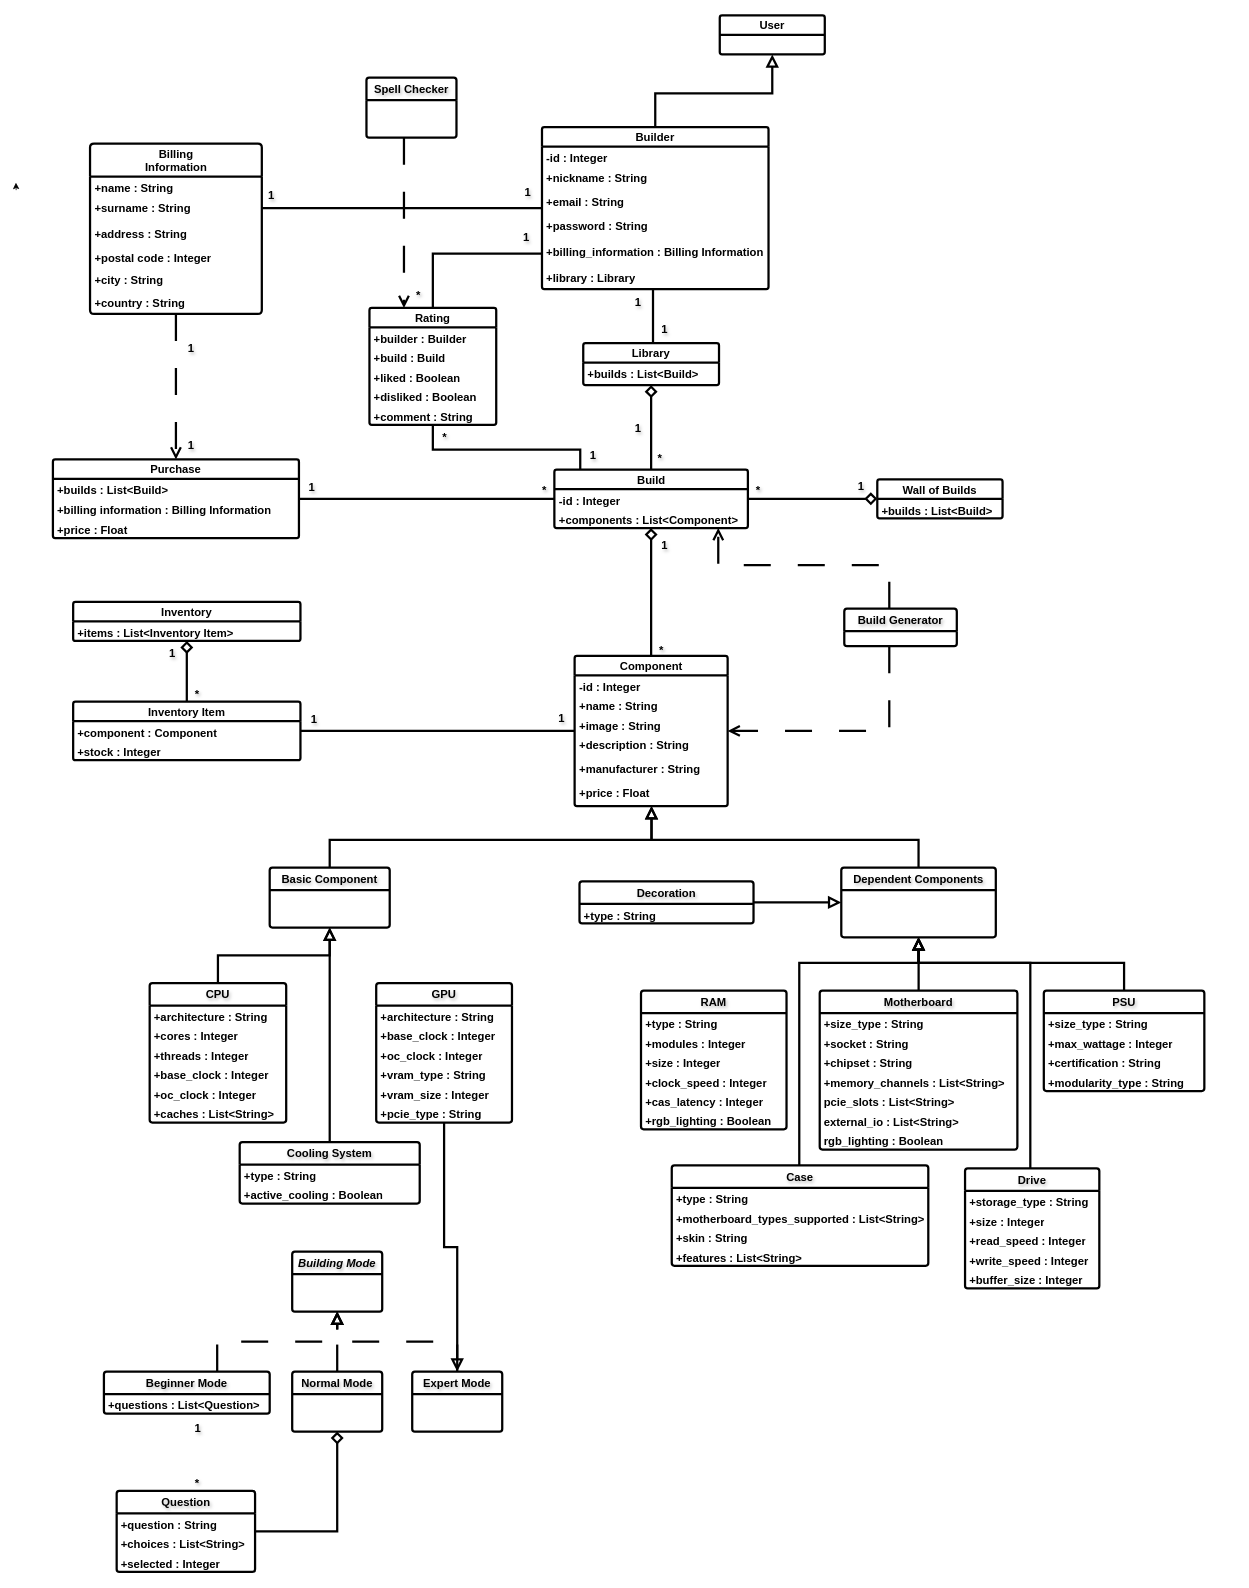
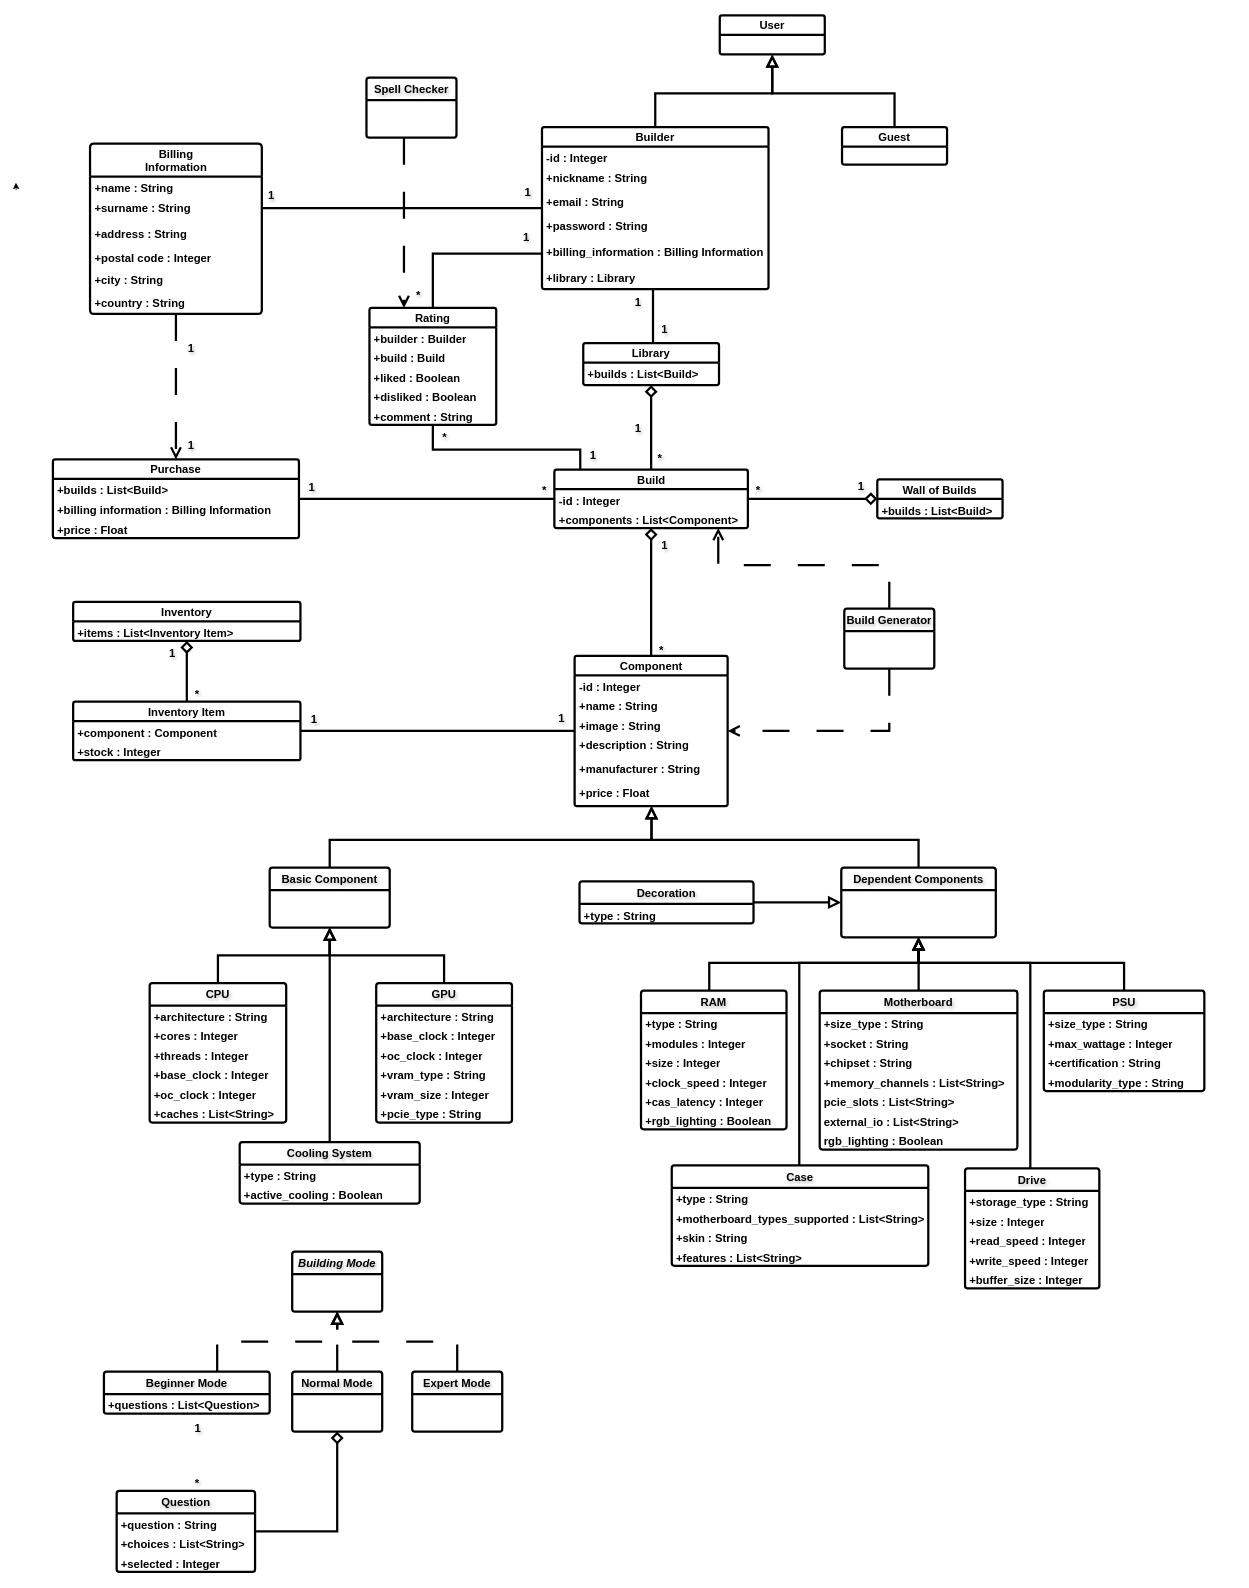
none -> (850, 93)
none -> (894, 146)
(900, 627) -> (889, 639)
none -> (740, 963)
(444, 1237) -> (400, 955)
